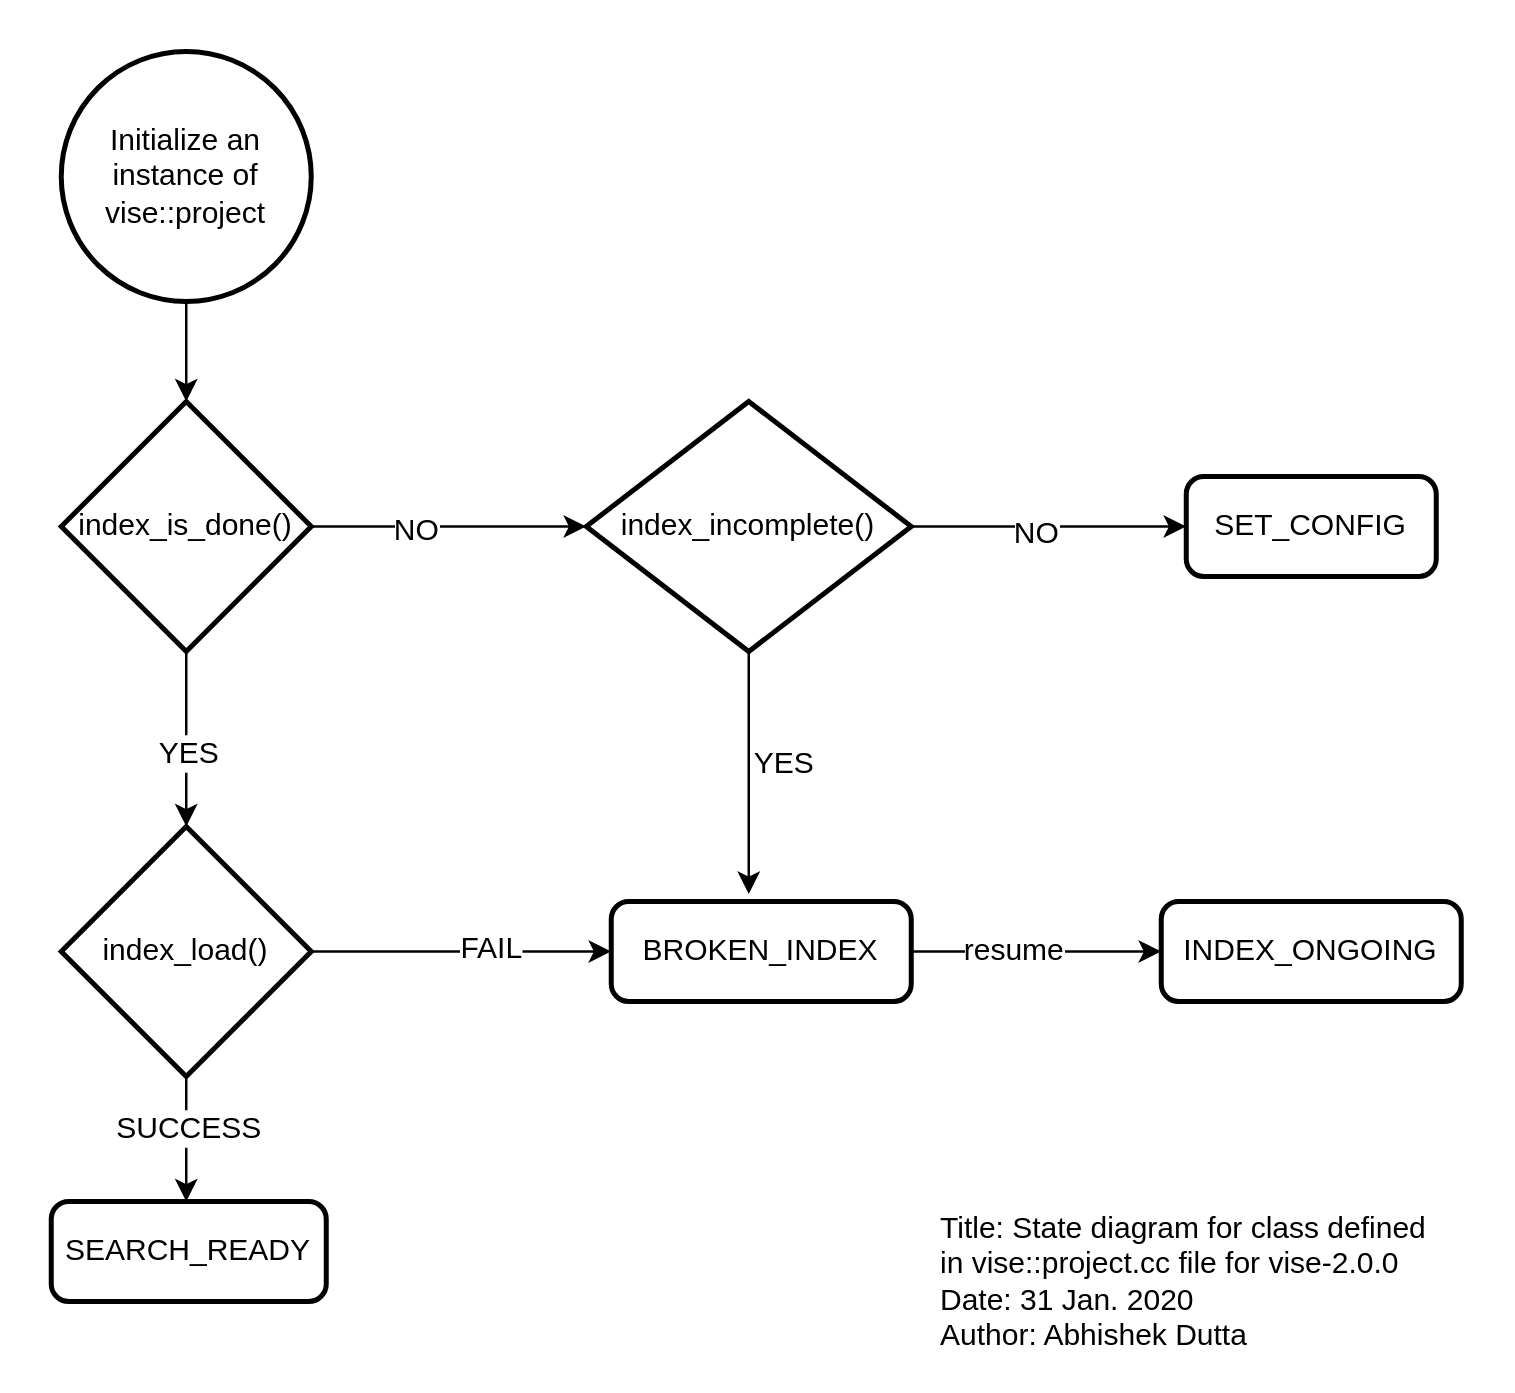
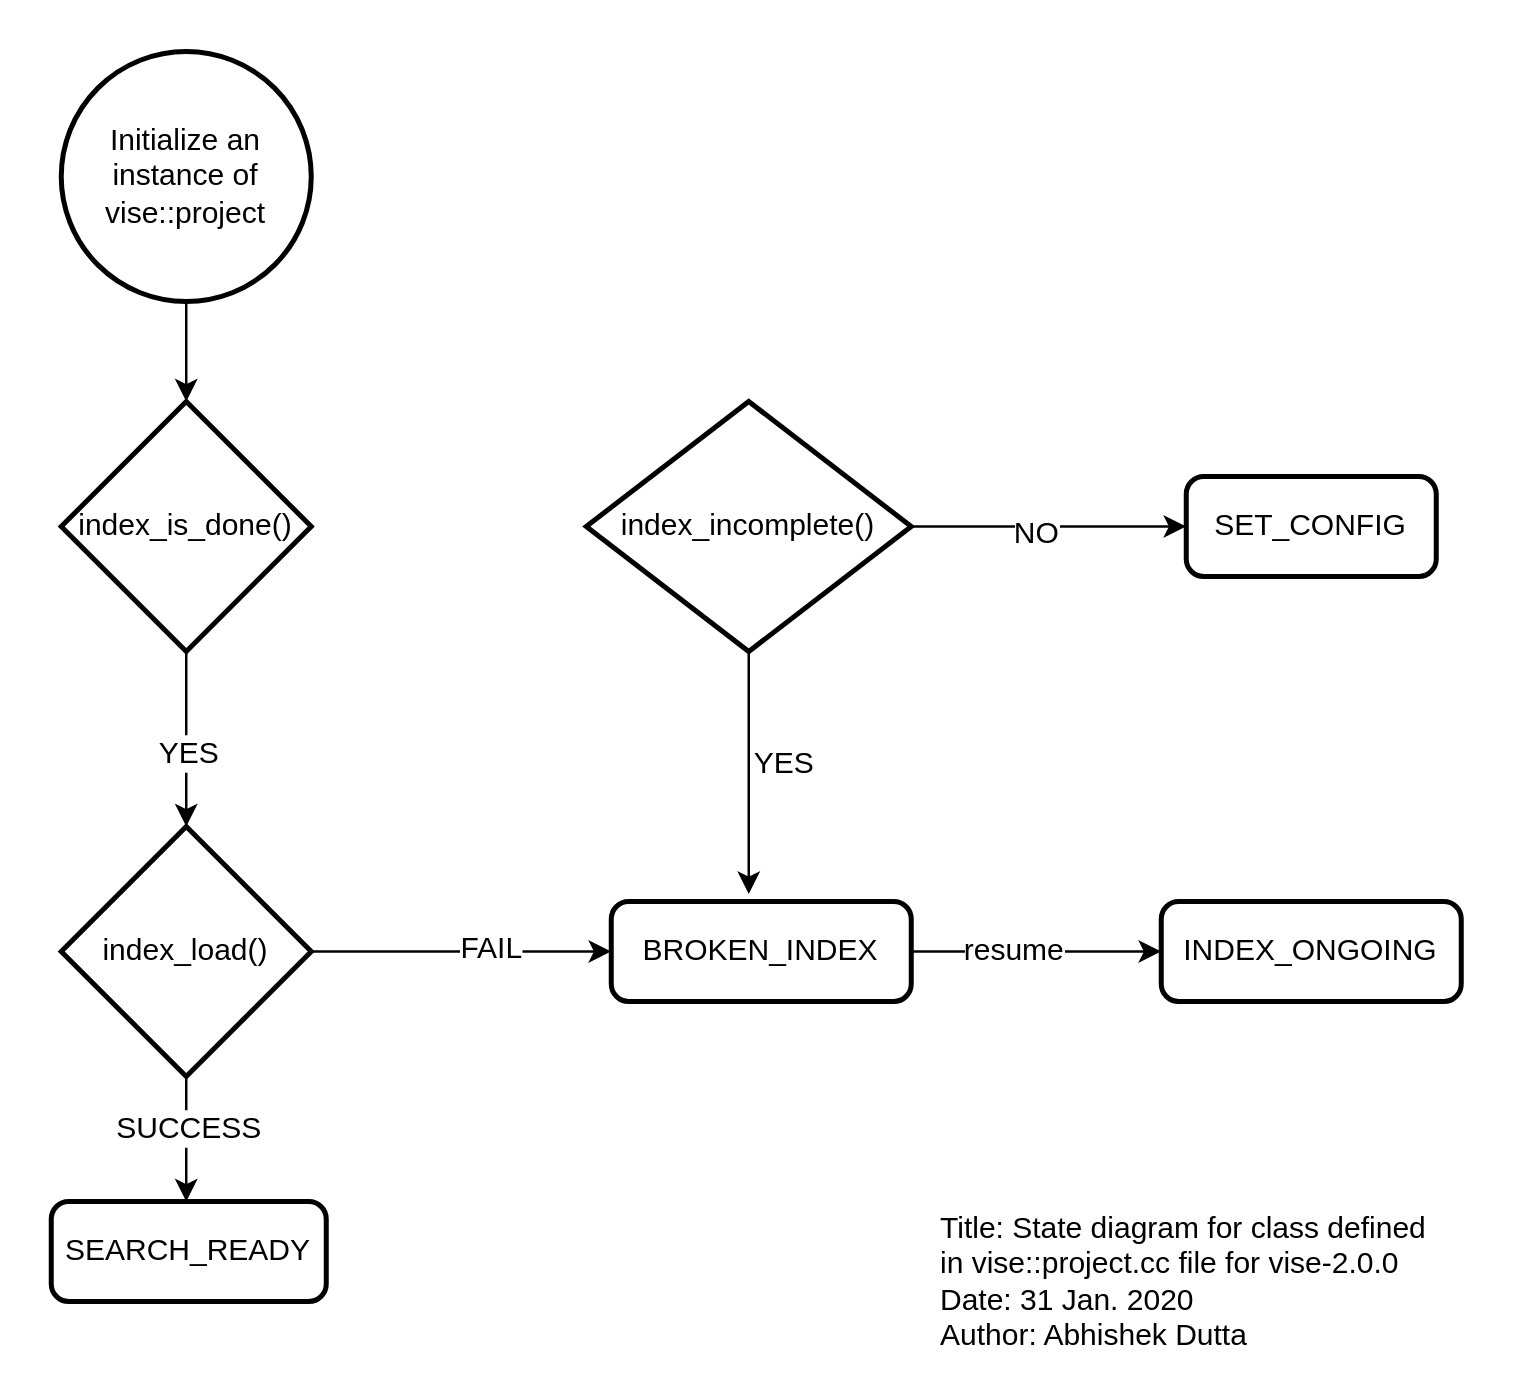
(500, 526) -> none
